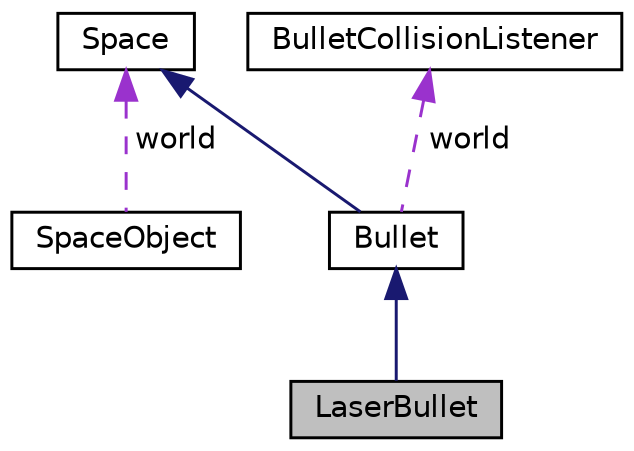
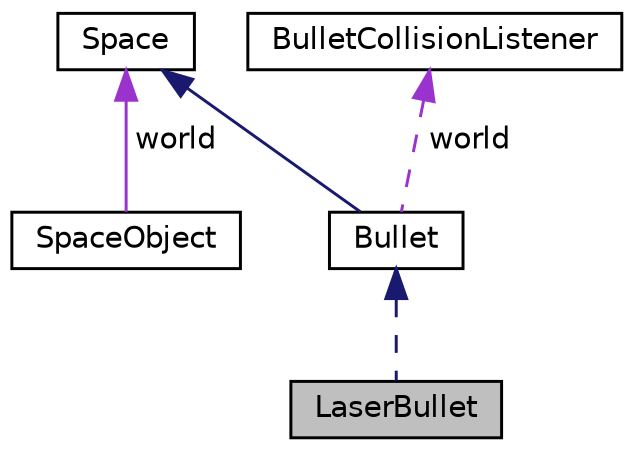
(126, 156) -> (126, 156)
(396, 340) -> (396, 340)
